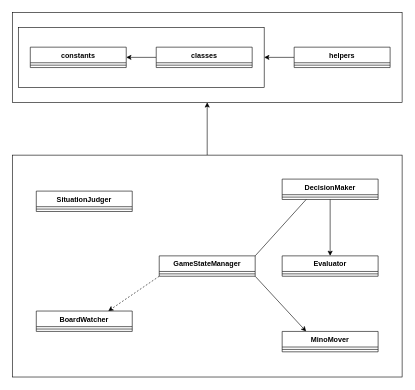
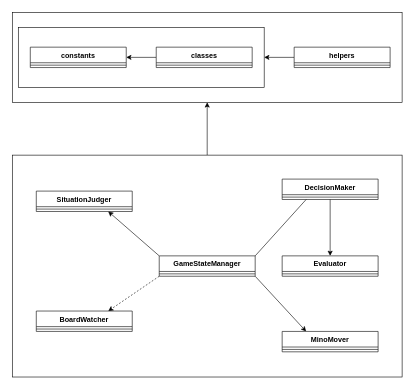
none -> (136, 235)
